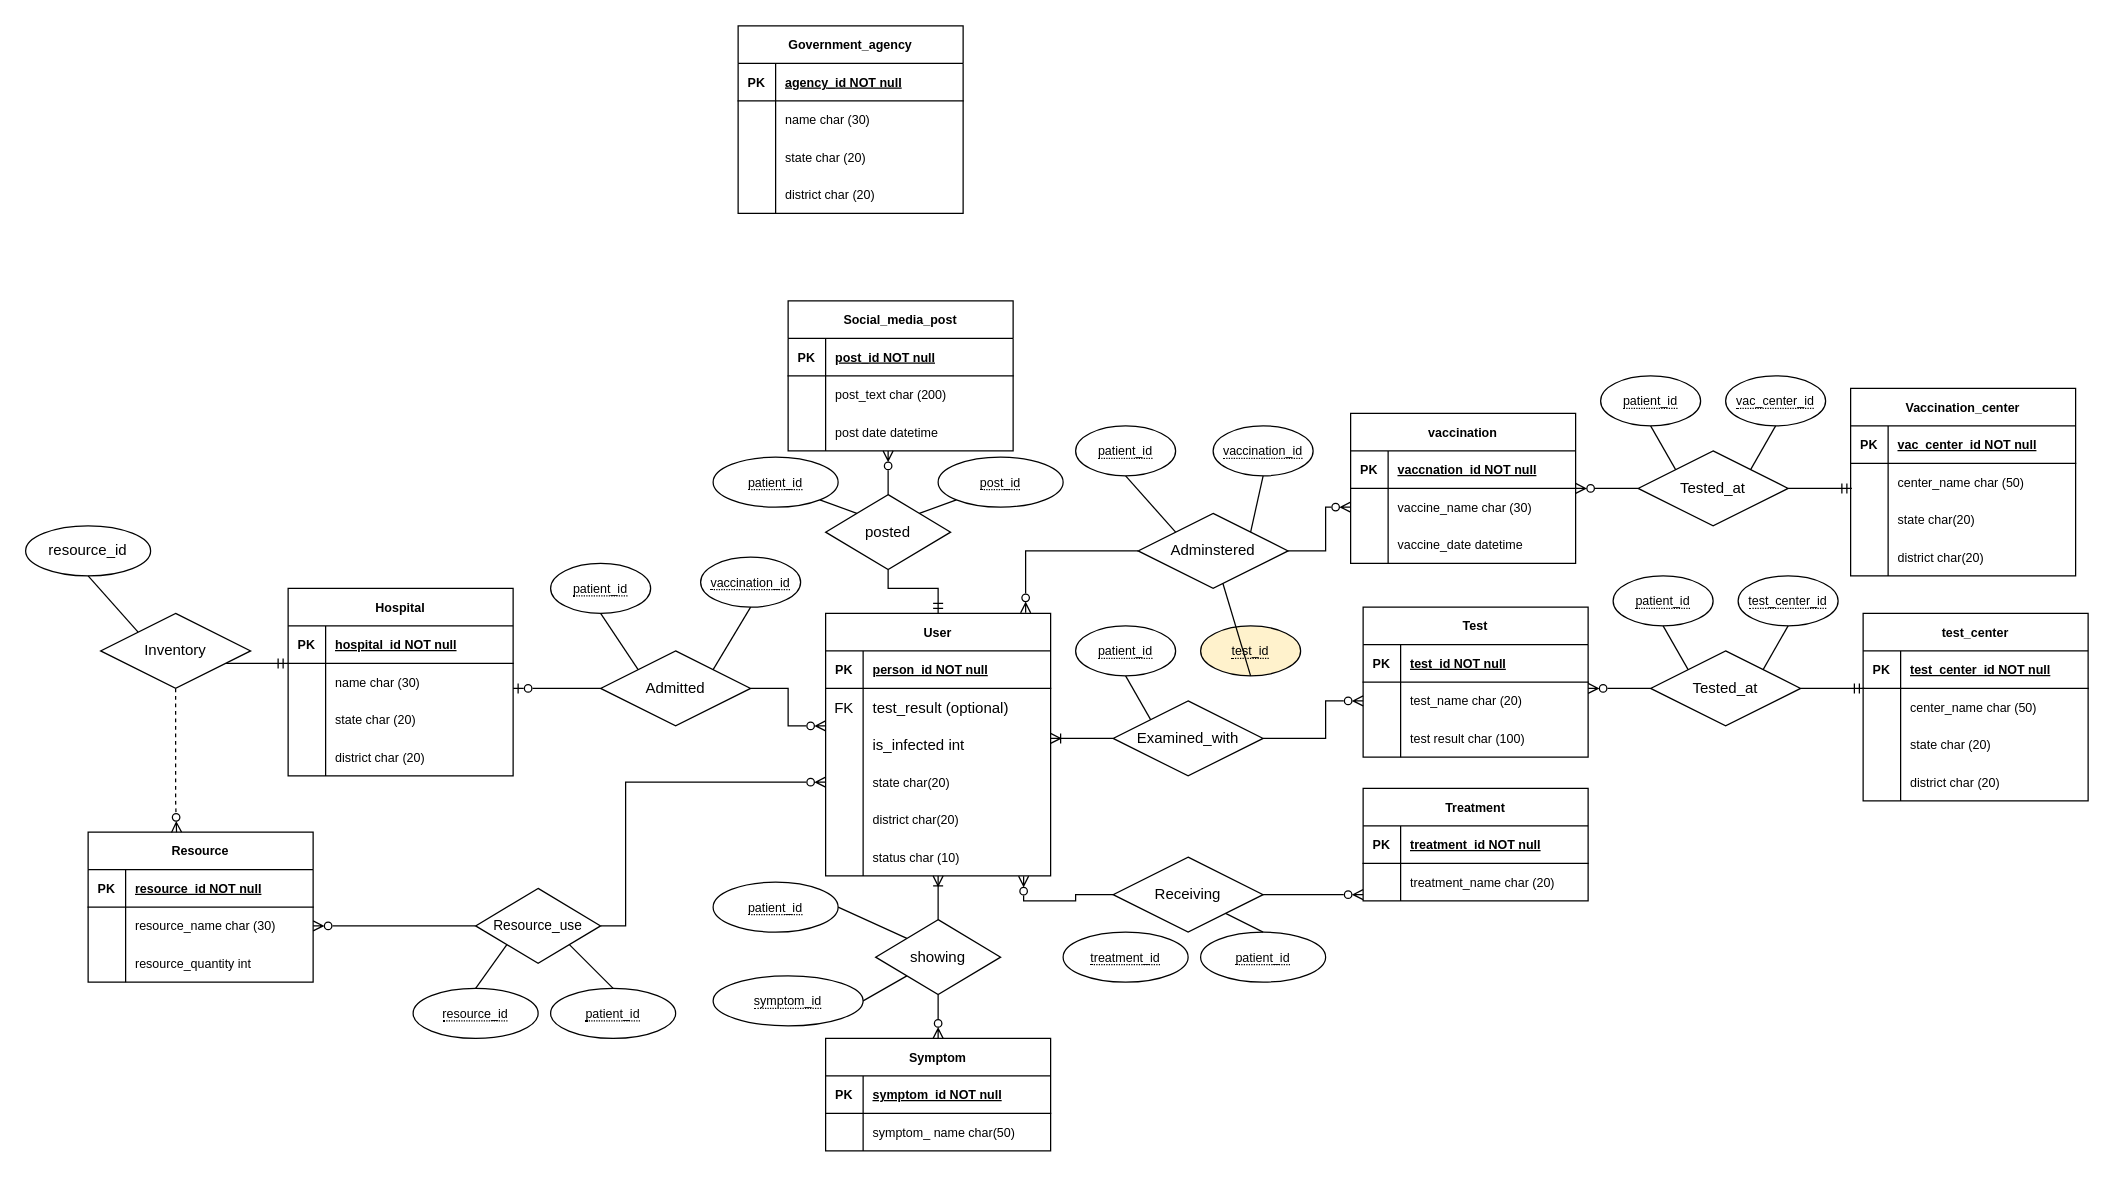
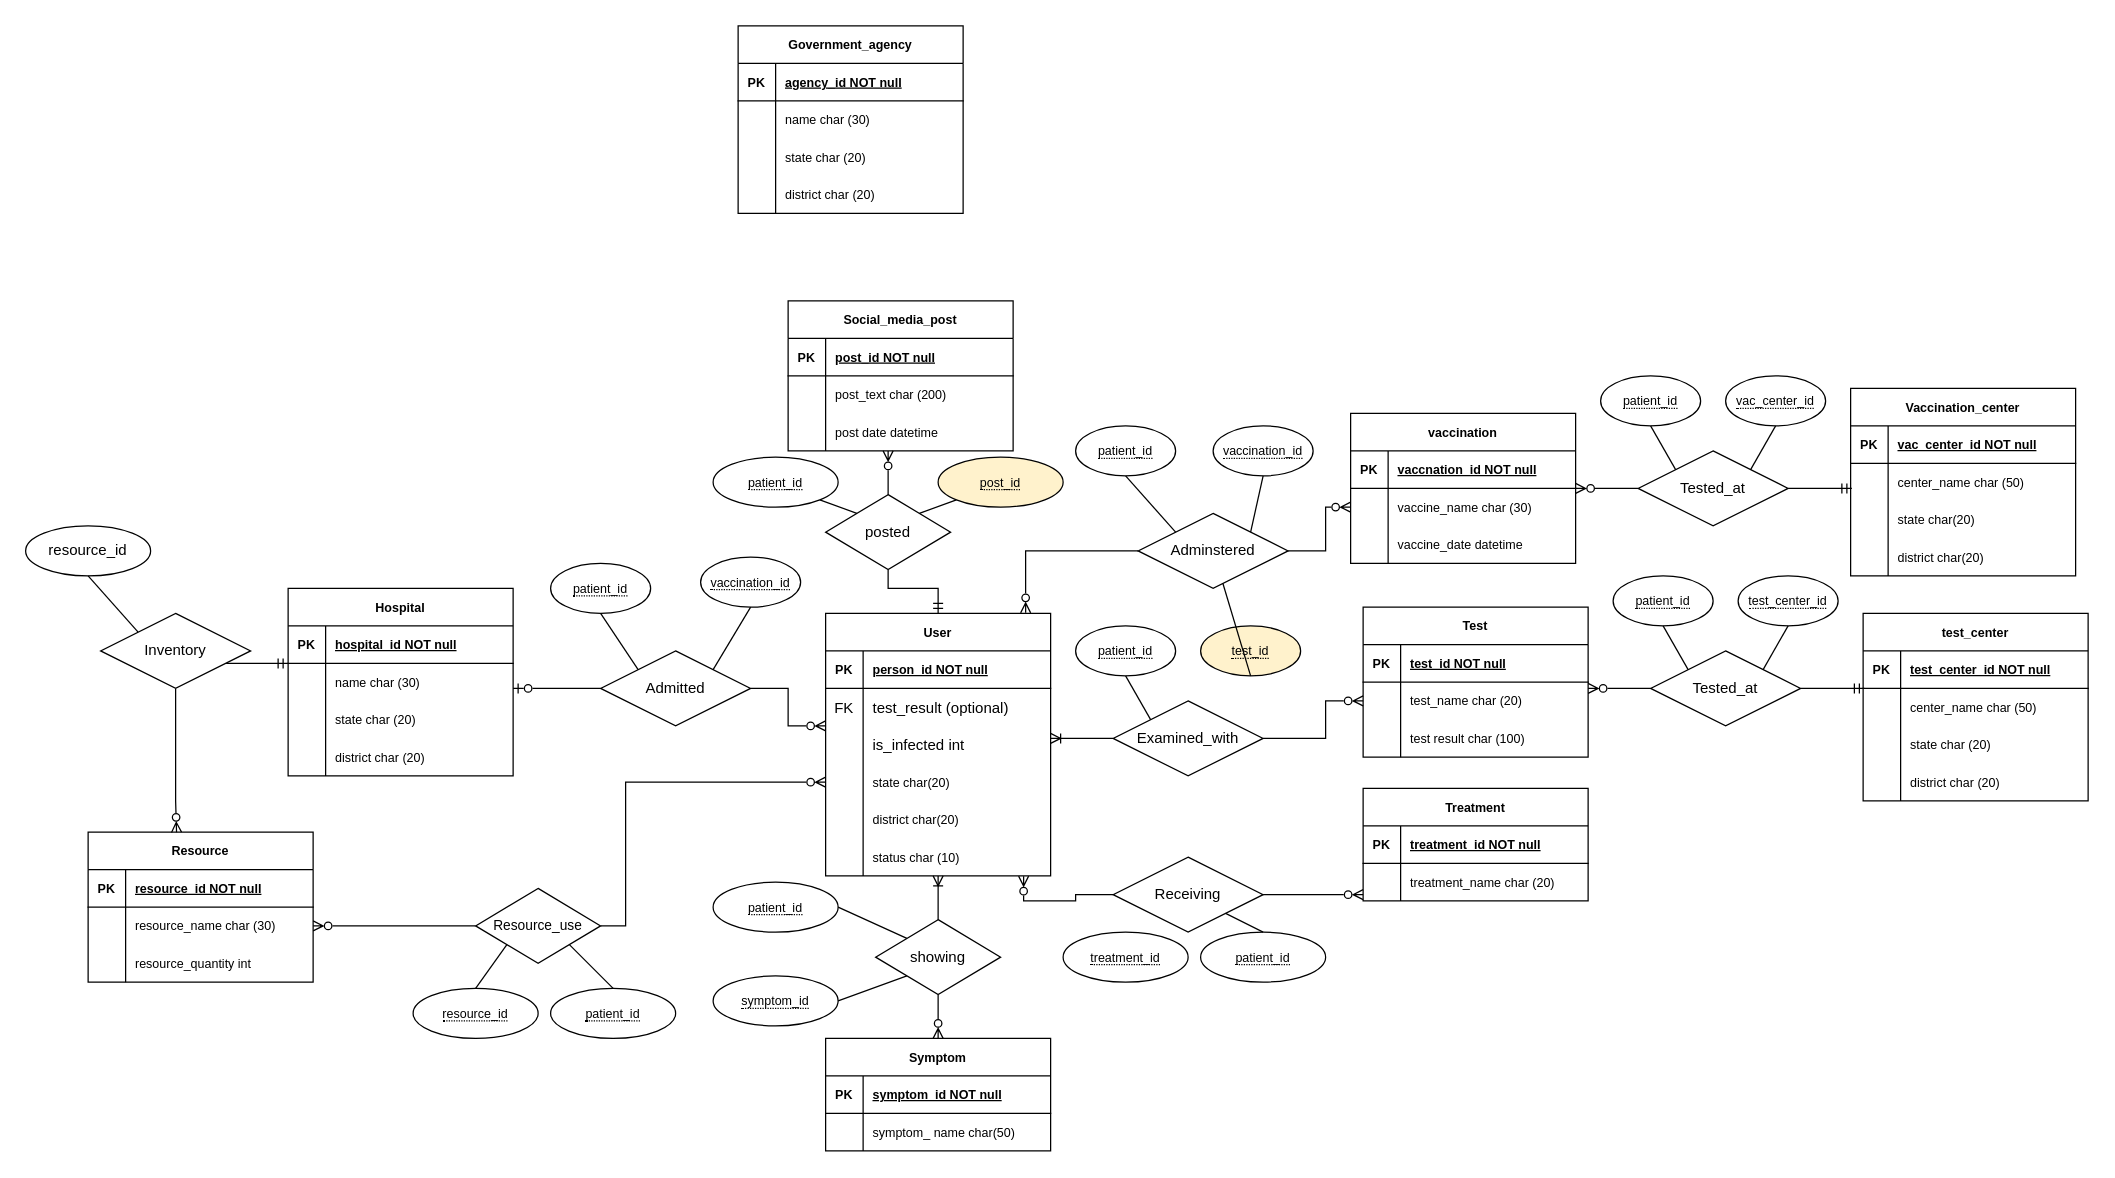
(1001, 482) -> (1001, 482)
(176, 751) -> (176, 751)
(788, 1001) -> (776, 1001)
